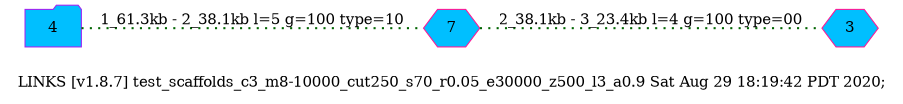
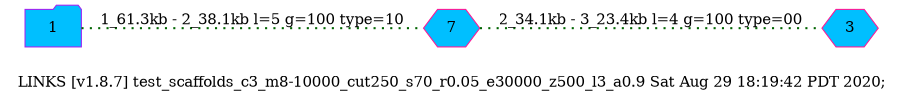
(651, 20) -> (651, 20)
(53, 28) -> (53, 28)
